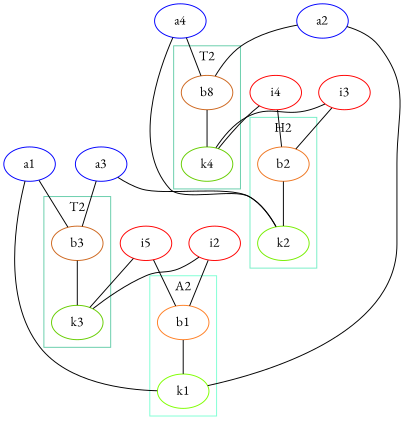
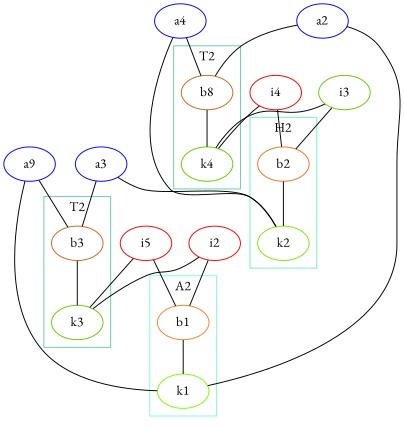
(344, 93) -> (344, 93)
(30, 164) -> (30, 164)
